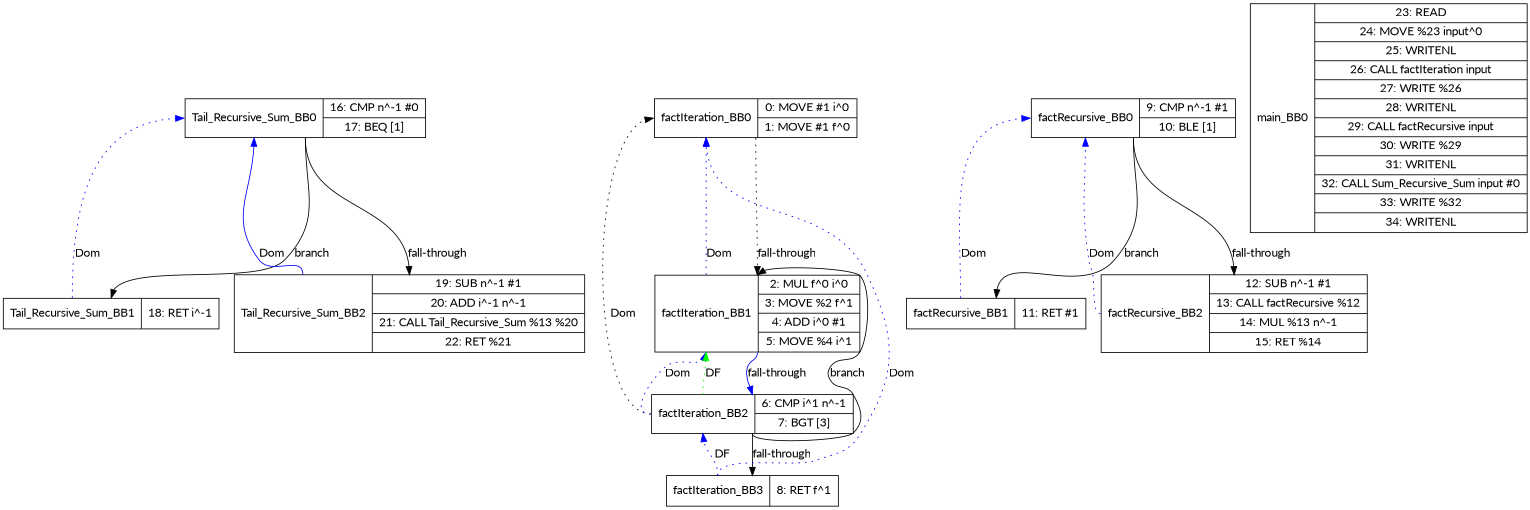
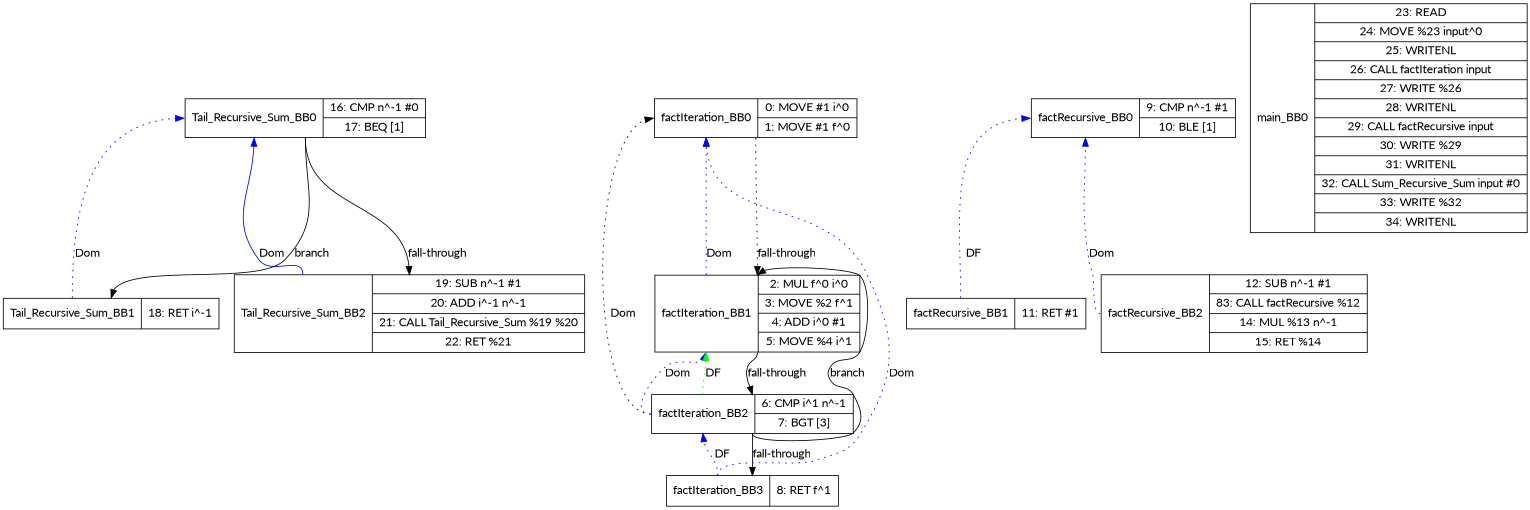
(1180, 204) -> none
(973, 254) -> (973, 254)
(1114, 260) -> none
(1288, 303) -> (1288, 303)
(478, 323) -> (478, 323)
(747, 368) -> (747, 368)
